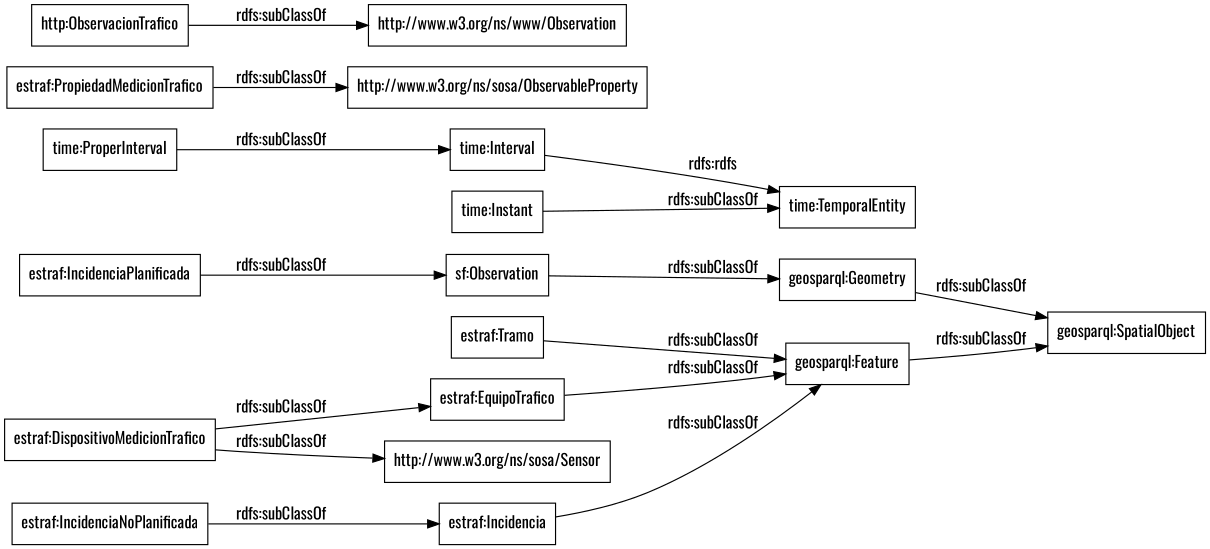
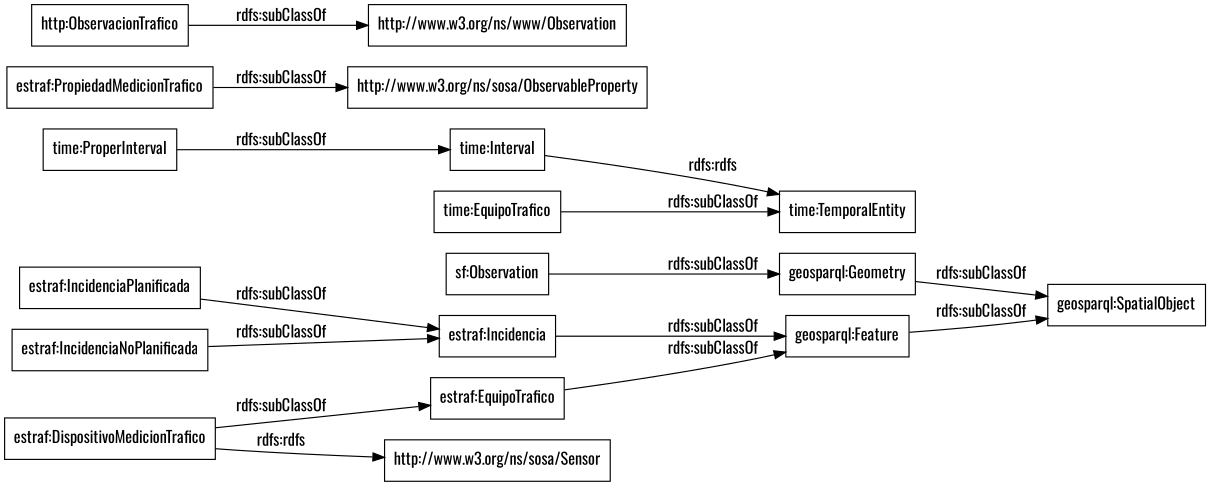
(497, 212) -> (497, 212)
(317, 275) -> (314, 313)
(497, 337) -> none
(282, 443) -> (282, 442)
